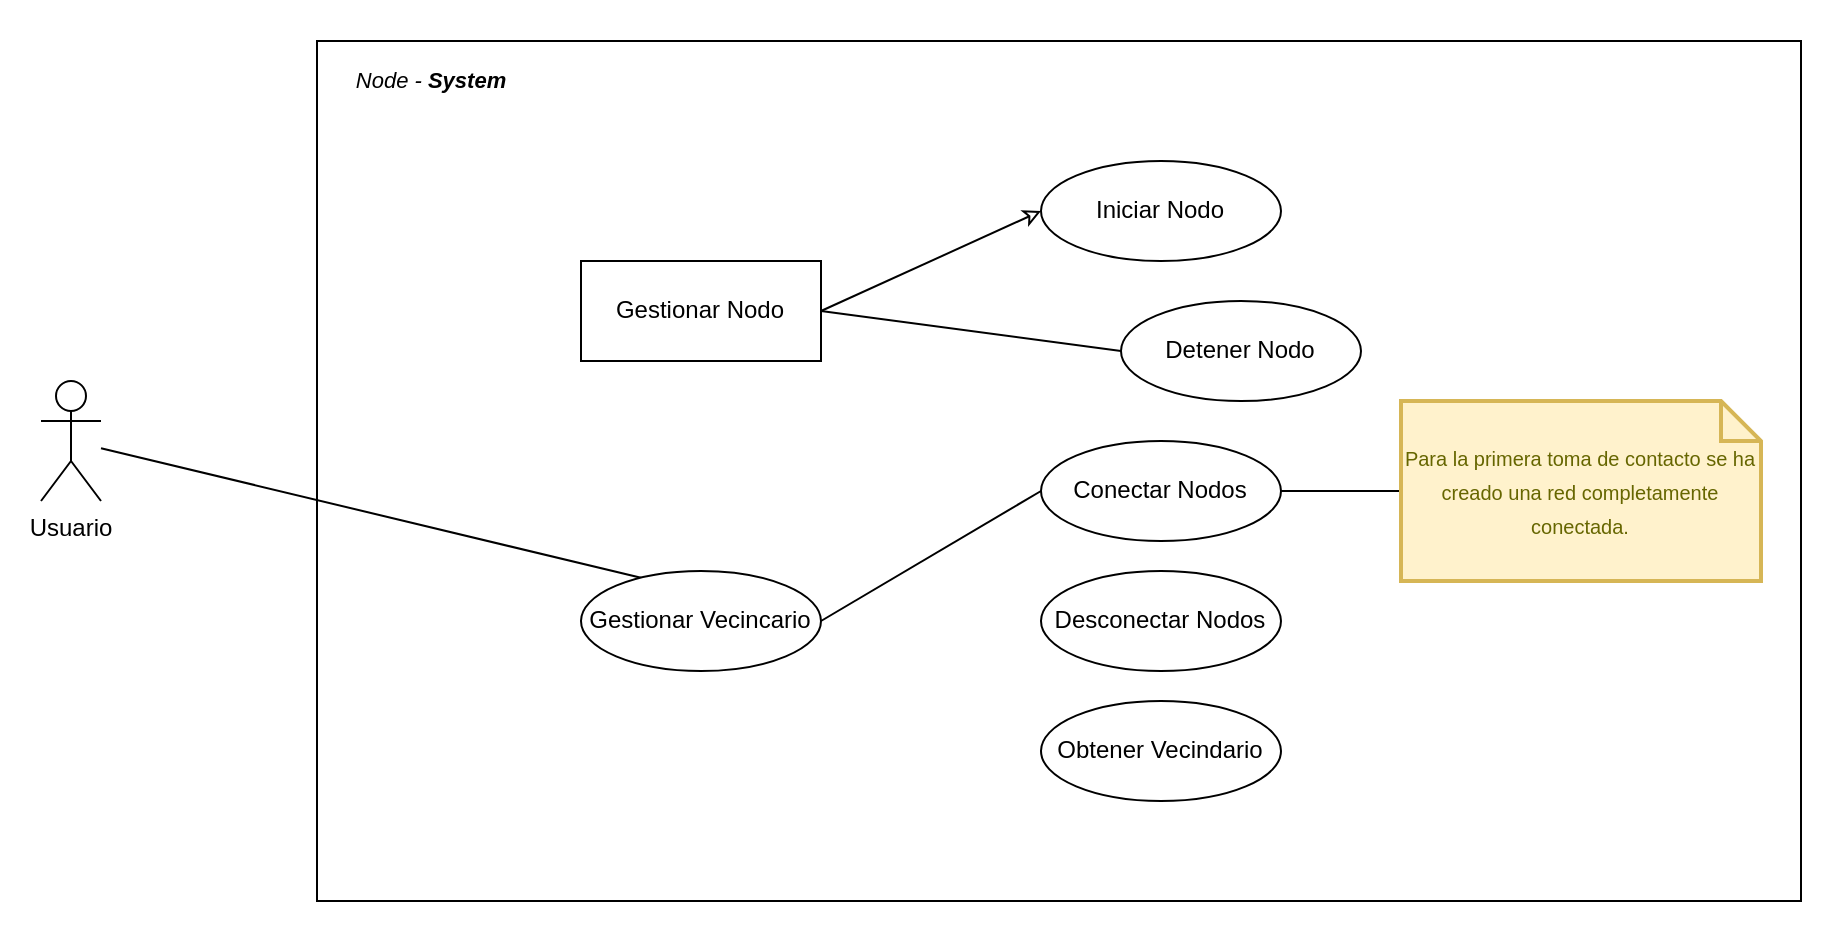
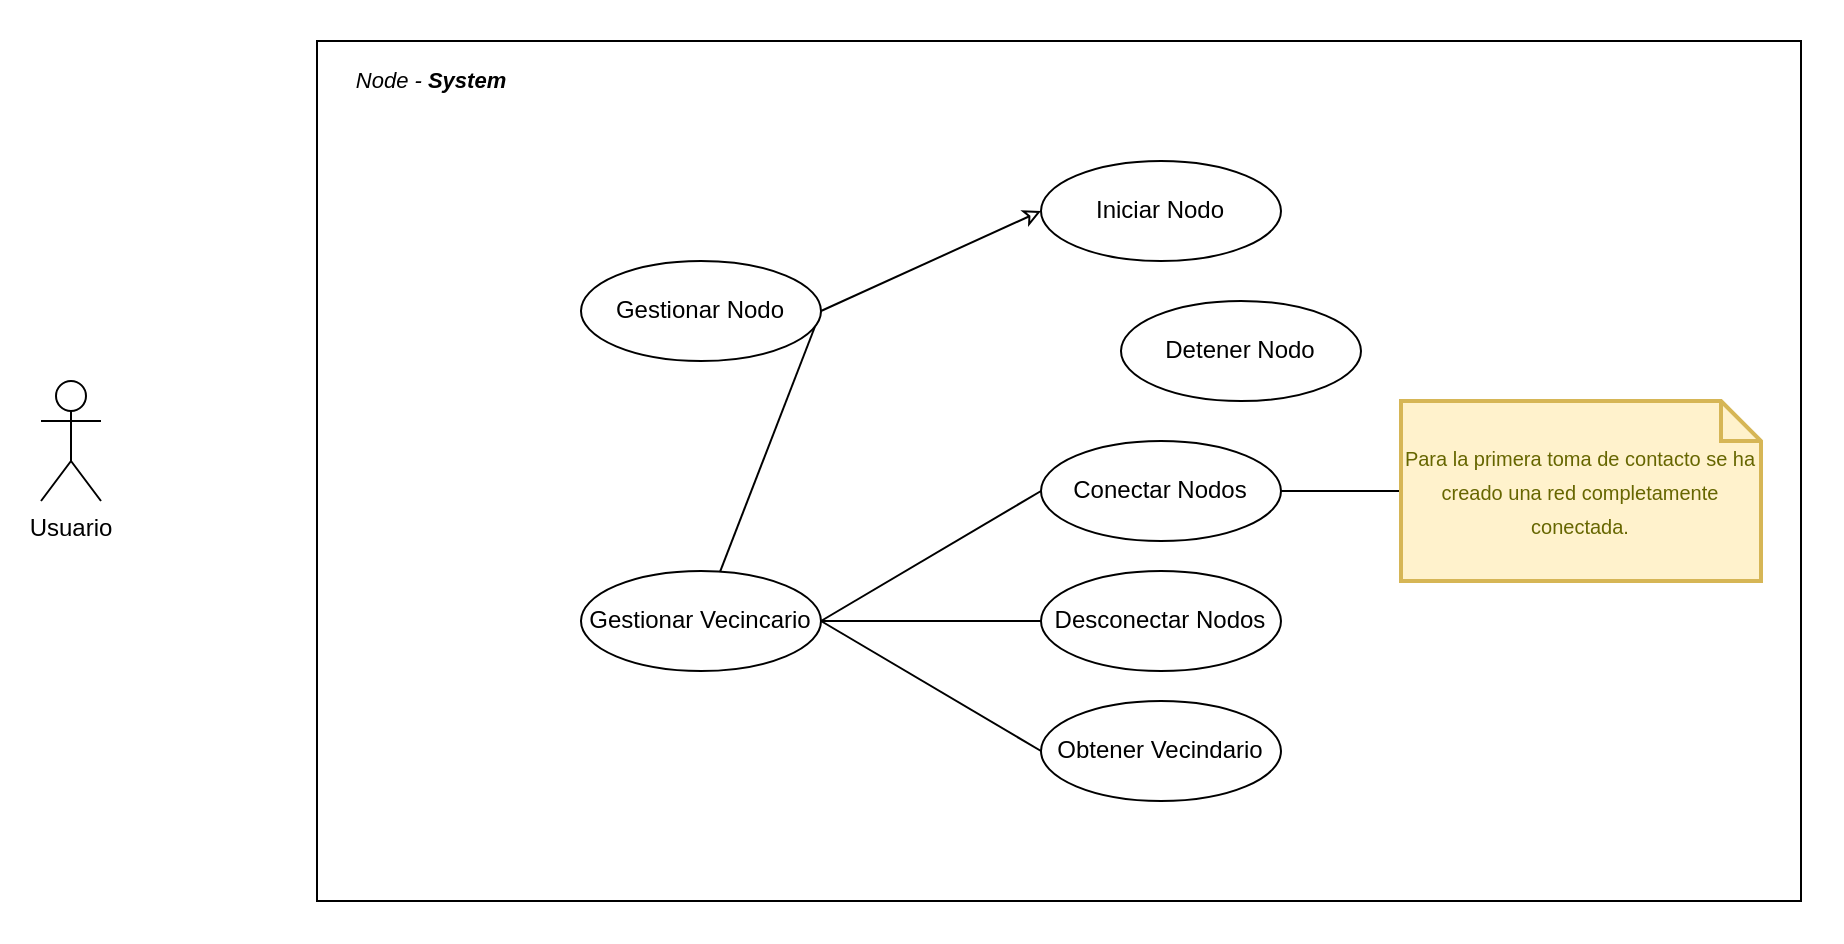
(701, 311) -> (701, 311)
(974, 331) -> (770, 442)
(371, 513) -> (934, 621)
none -> (934, 688)
